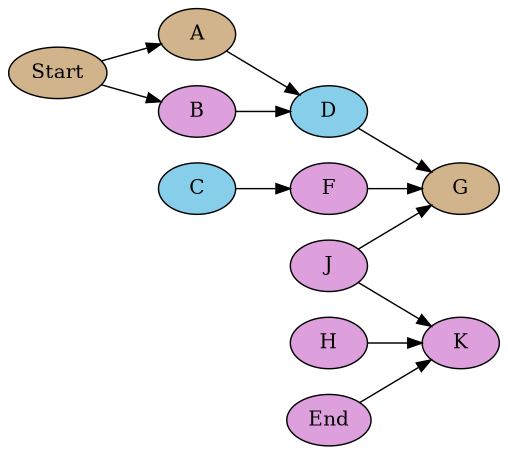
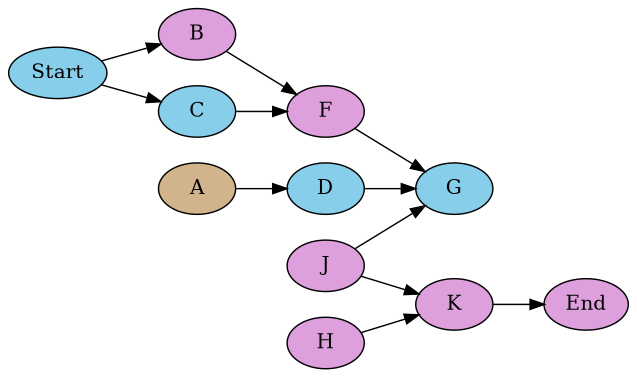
(124, 55) -> (124, 91)
(58, 73) -> (58, 73)
(256, 111) -> (255, 69)
(461, 189) -> (454, 189)
(389, 385) -> (512, 304)
